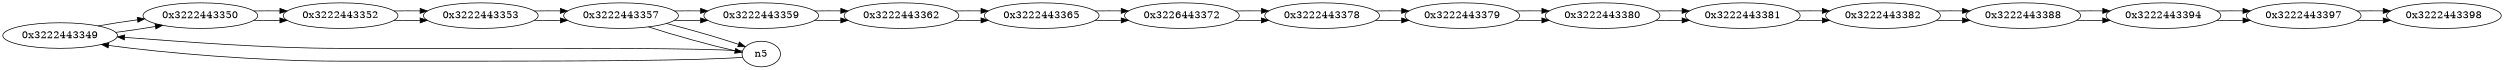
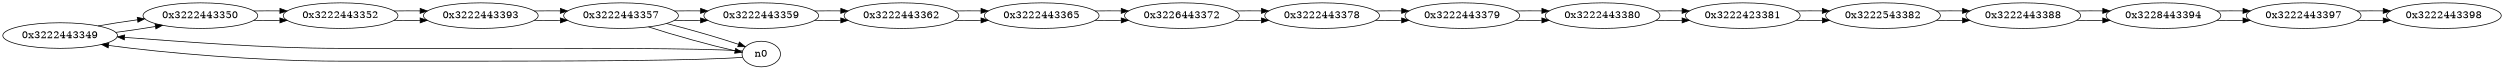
(481, 16) -> (481, 16)
(1743, 16) -> (1743, 16)
(1883, 16) -> (1883, 16)
(2163, 16) -> (2163, 16)
(761, 54) -> (761, 54)
